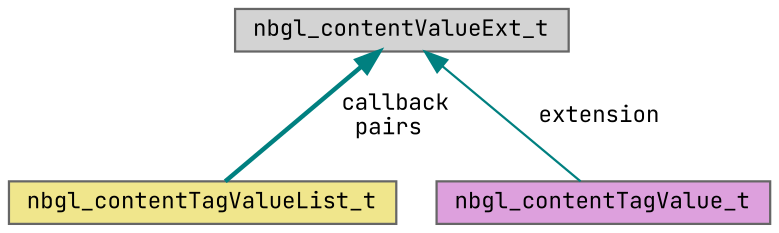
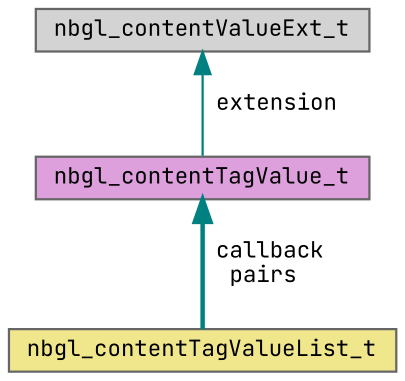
(294, 124) -> (203, 276)
